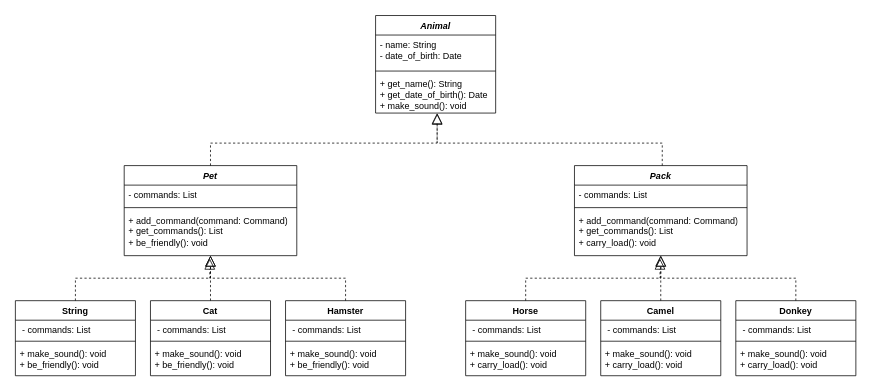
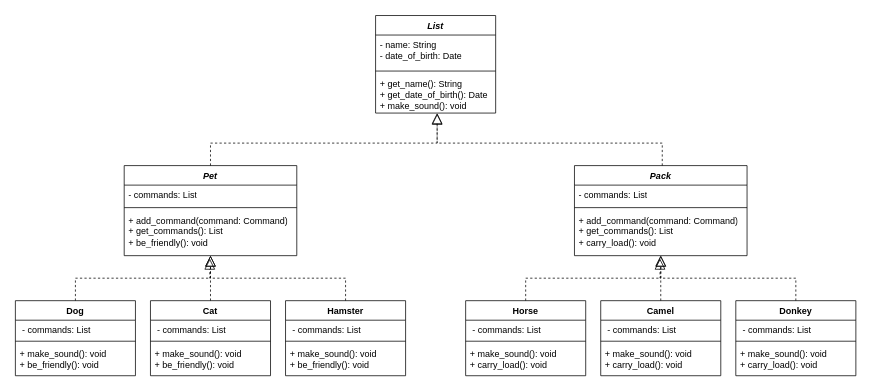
(435, 26) -> (435, 26)
(75, 311) -> (75, 311)
